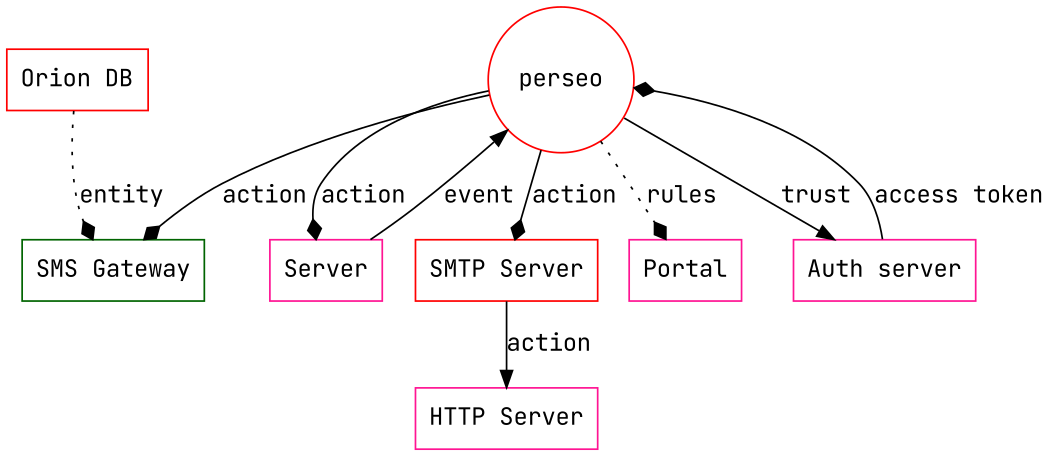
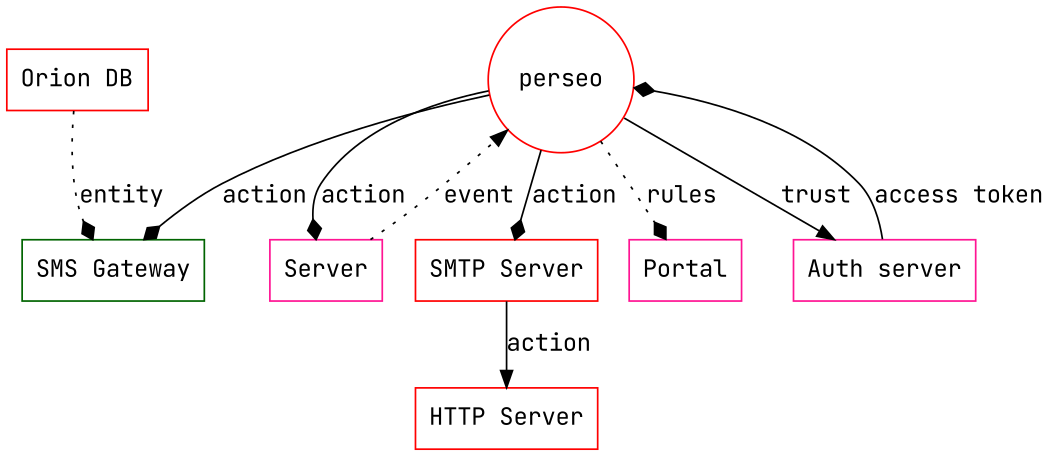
(434, 193) -> (434, 193)
(507, 419) -> (507, 419)
